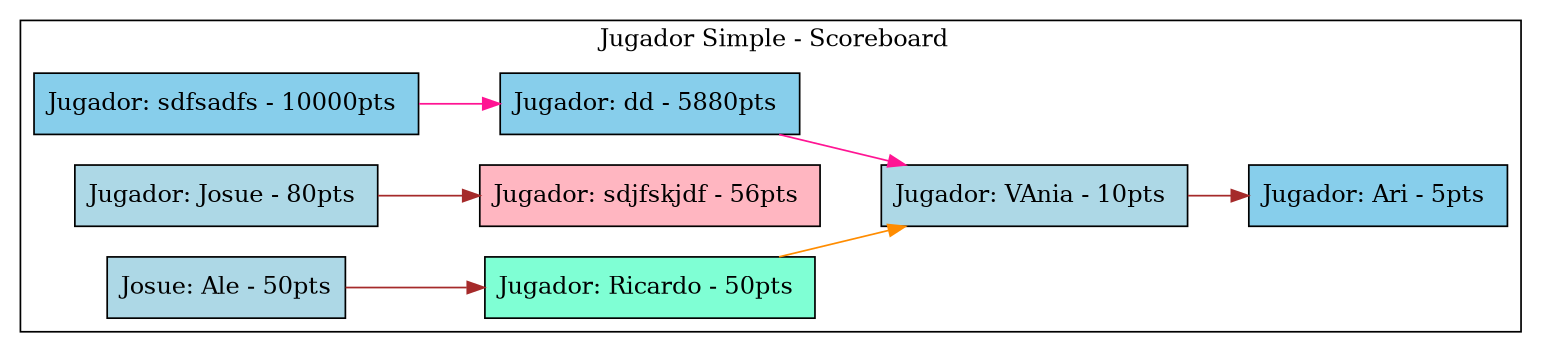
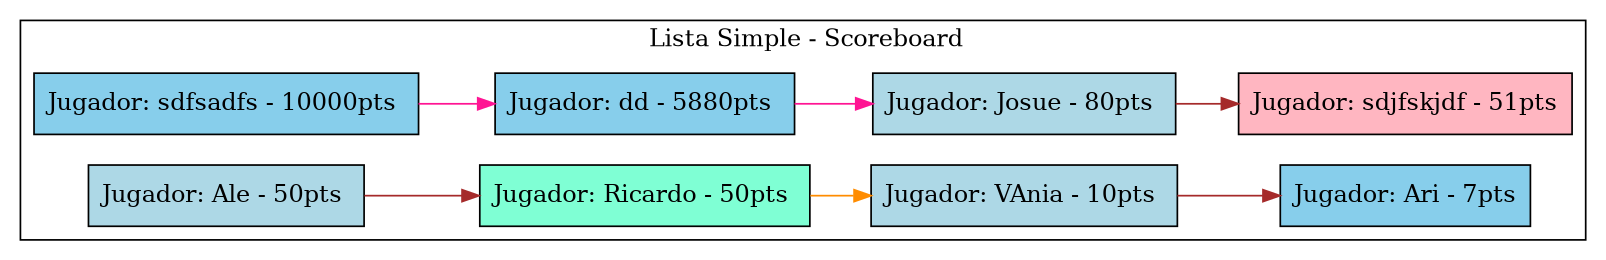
(771, 40) -> (803, 40)
(834, 148) -> (825, 104)
(650, 196) -> (1405, 104)
(1378, 196) -> (1405, 196)
(226, 288) -> (226, 196)
